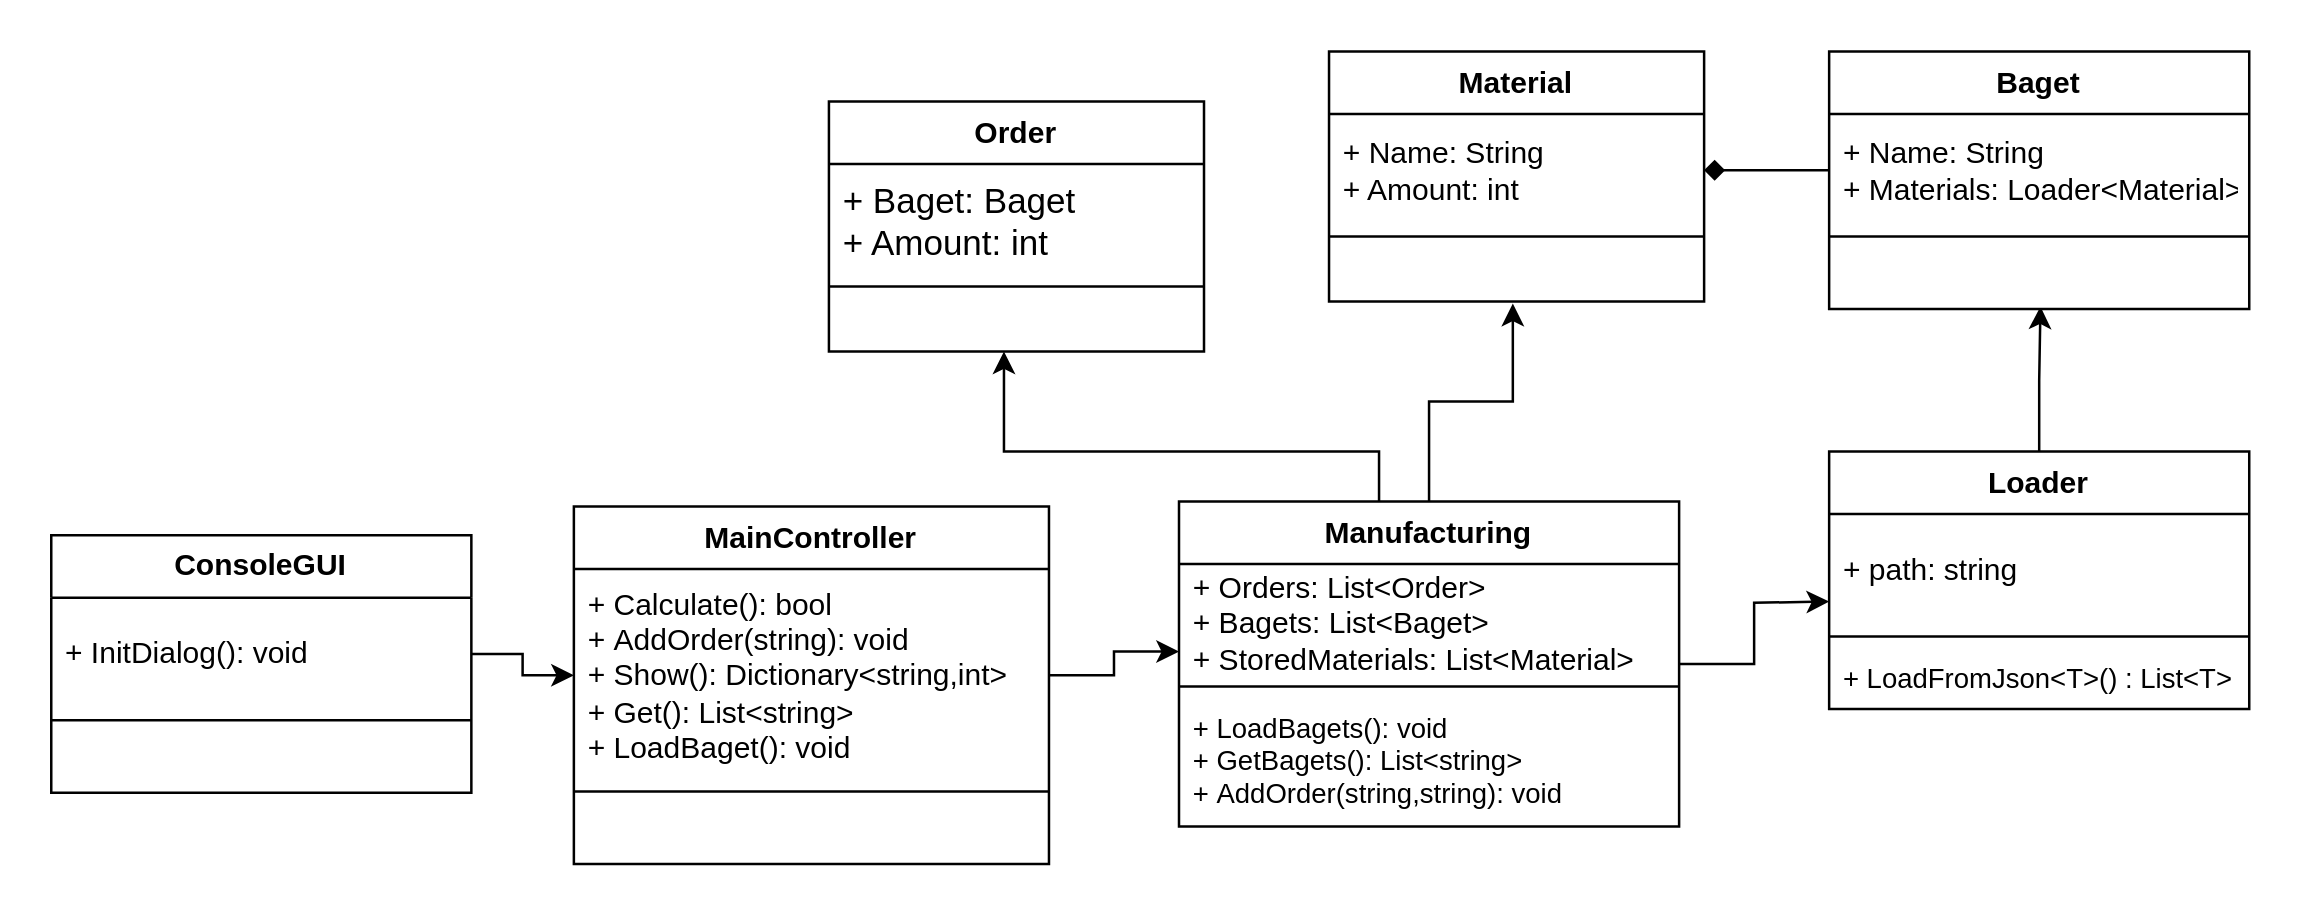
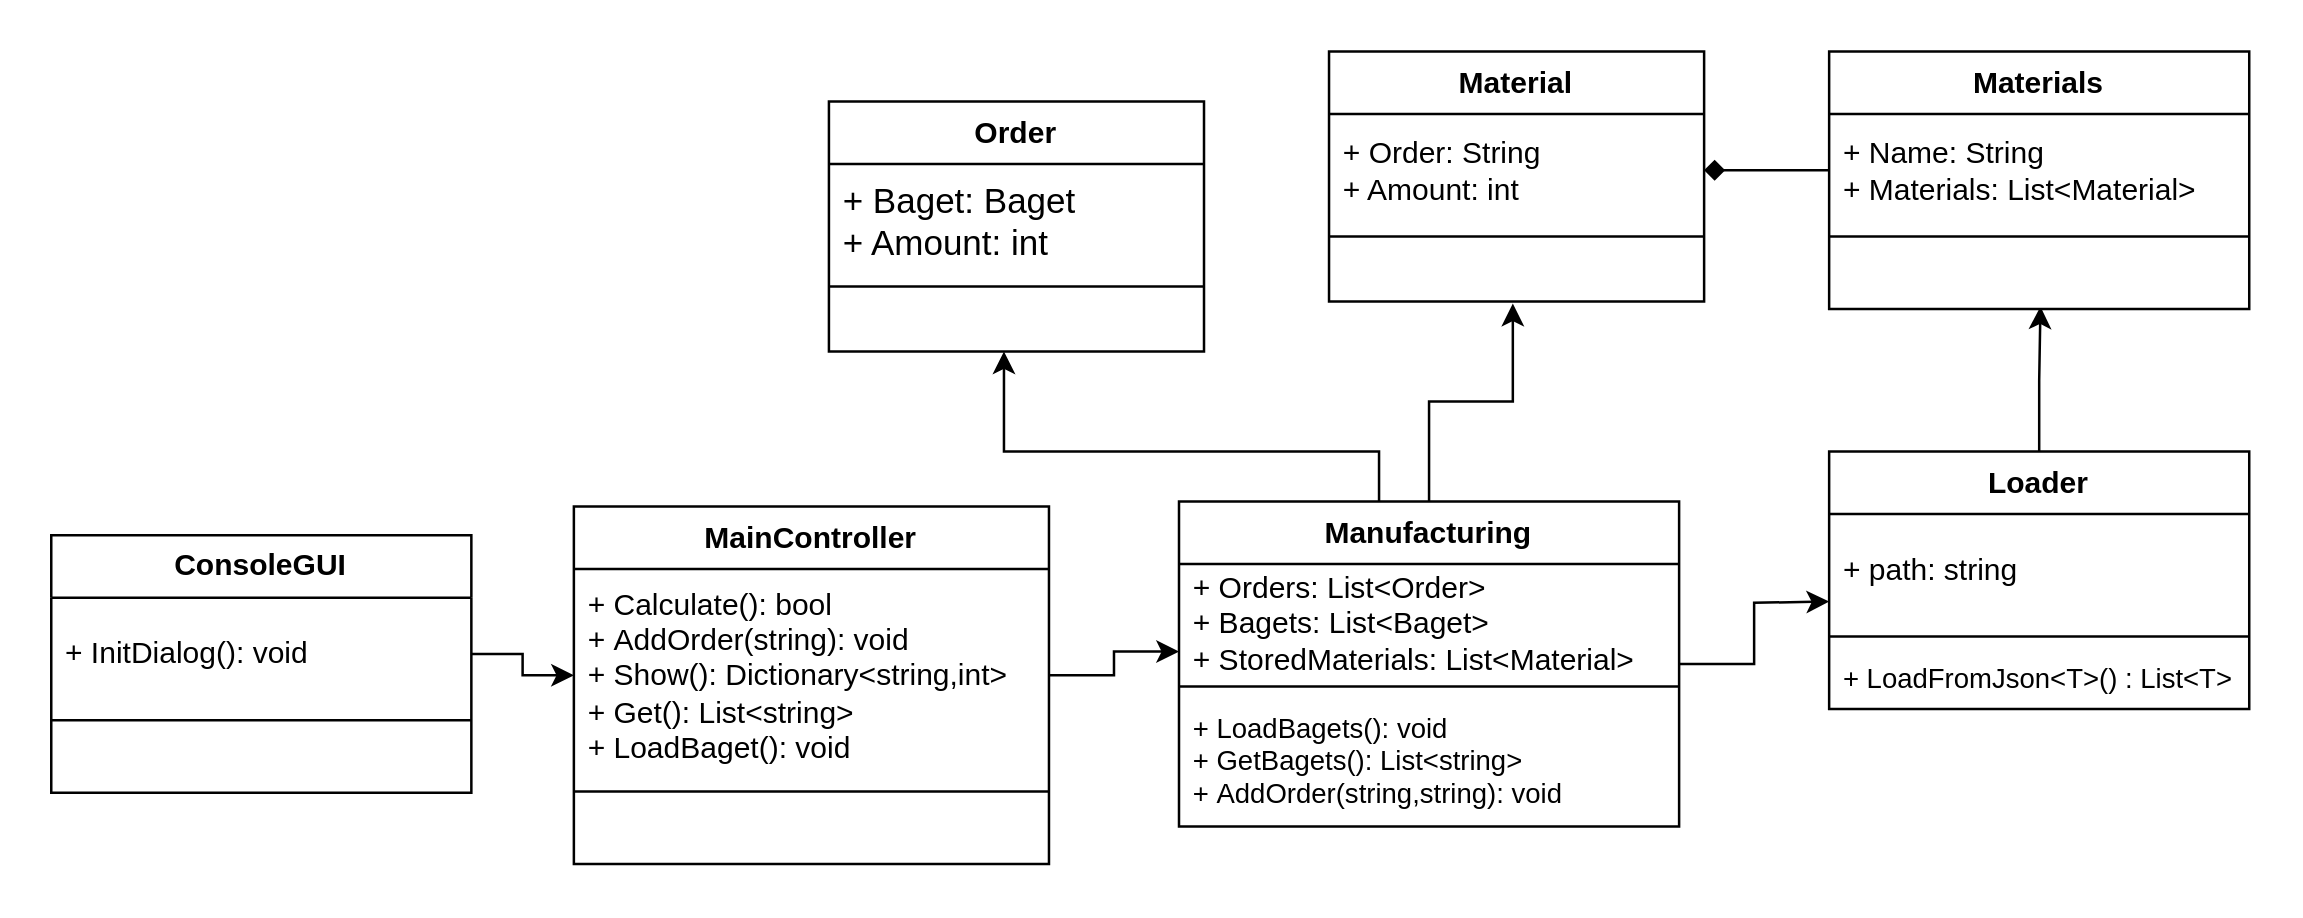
(2039, 84) -> (2039, 84)
(1446, 171) -> (1454, 171)
(2060, 171) -> (2039, 171)
